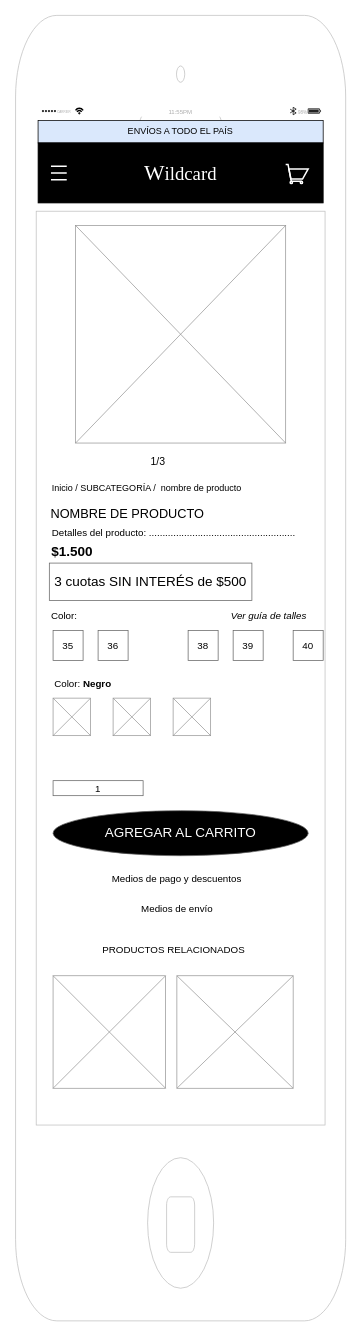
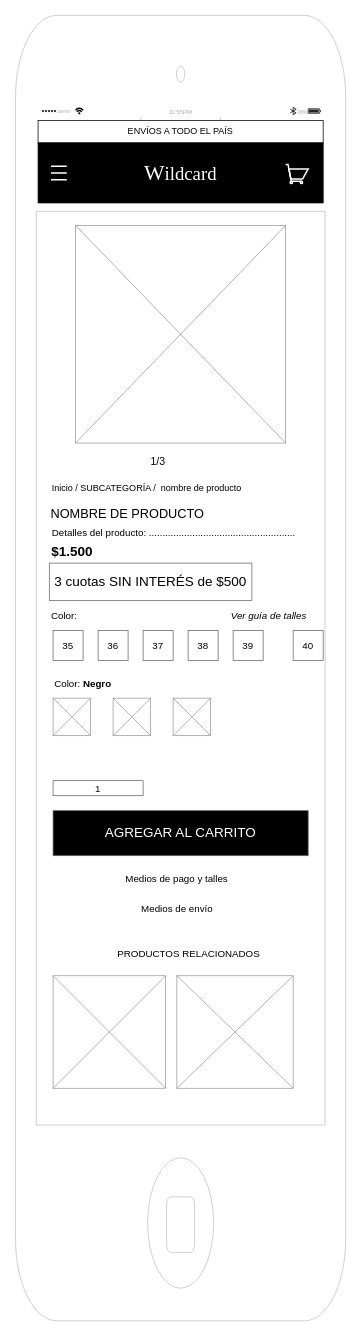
(180, 132) -> (180, 132)
none -> (158, 645)
(180, 833) -> (180, 833)
(177, 878) -> (177, 878)
(174, 949) -> (189, 953)
